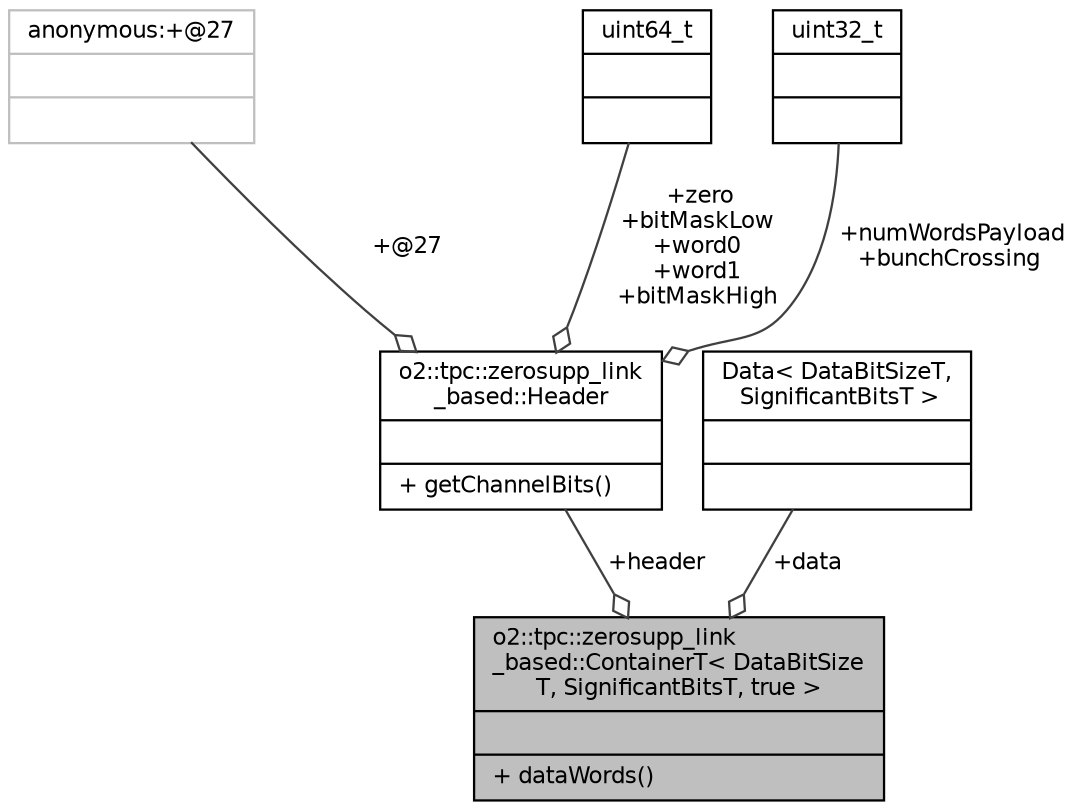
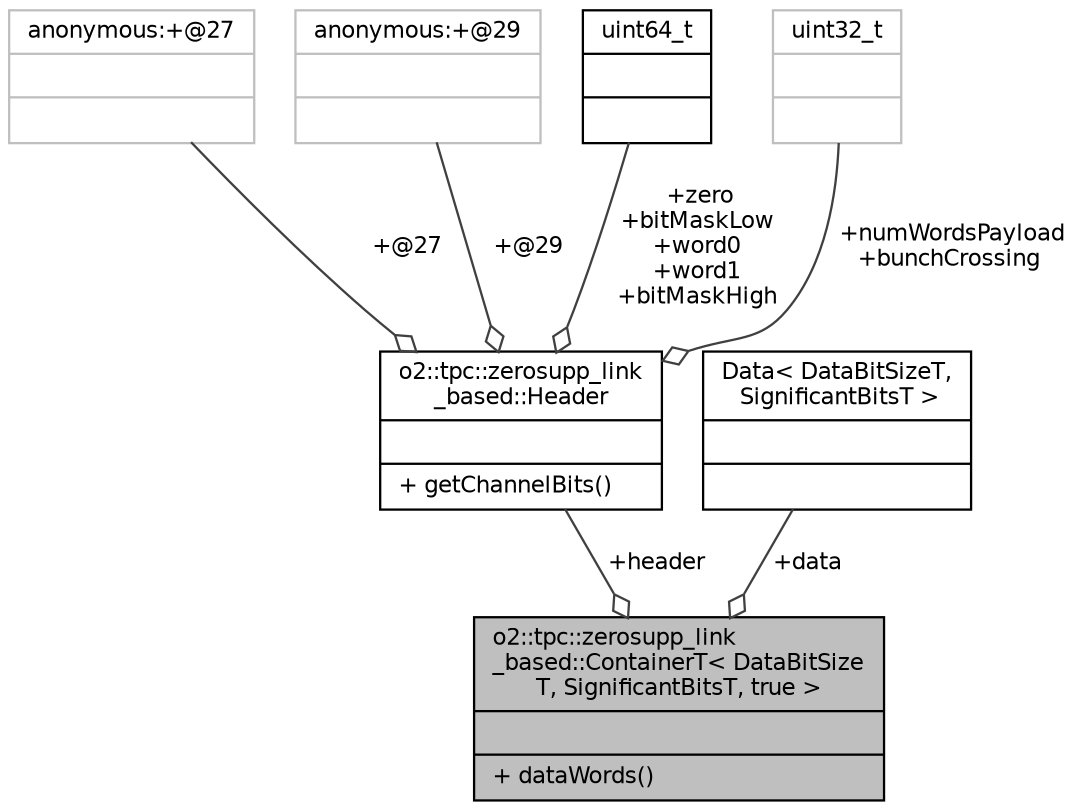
none -> (418, 77)
(837, 77) -> (837, 77)
